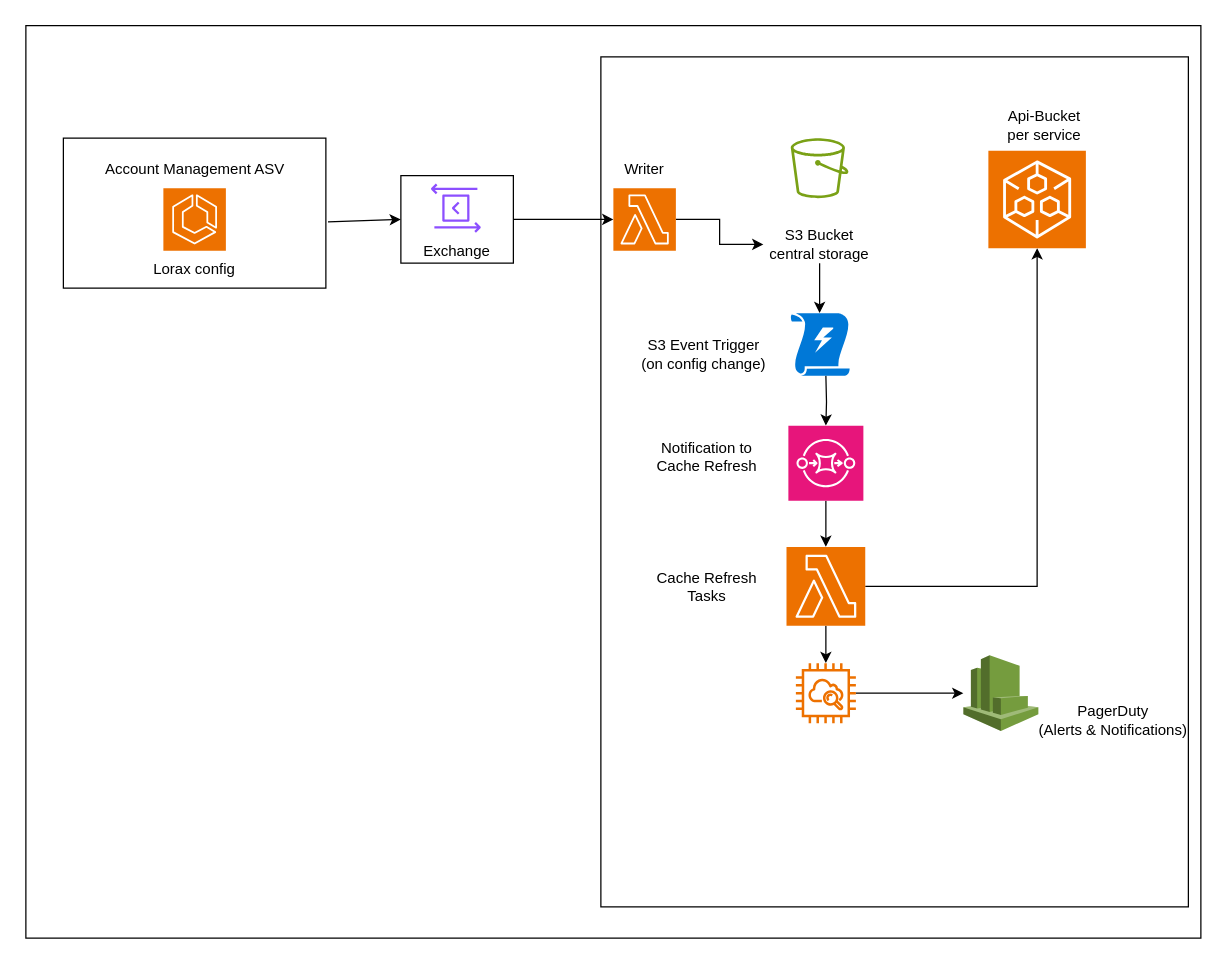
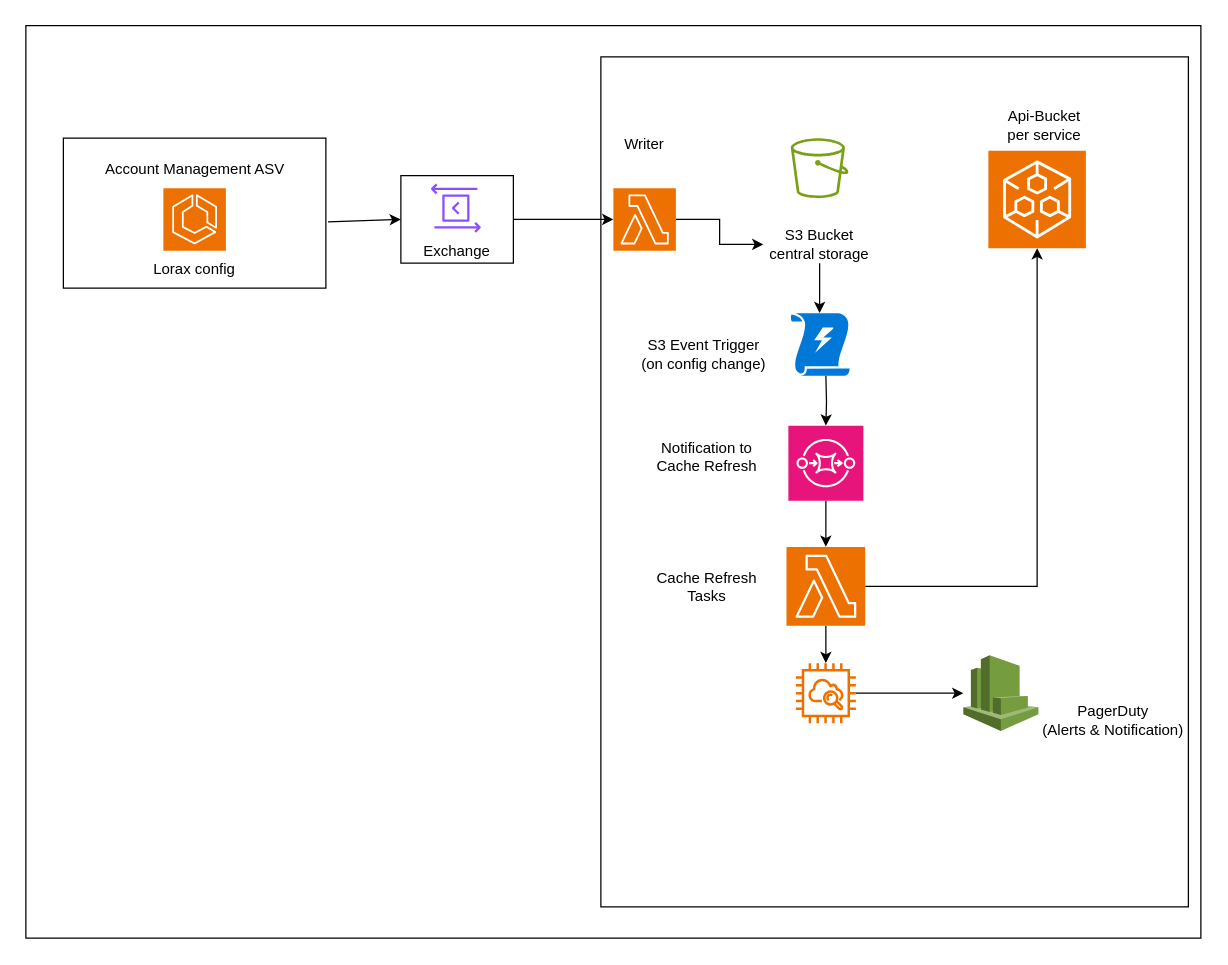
(644, 169) -> (644, 144)
(1113, 712) -> (1113, 712)
